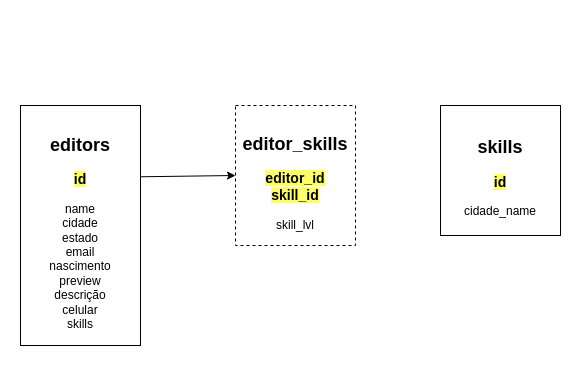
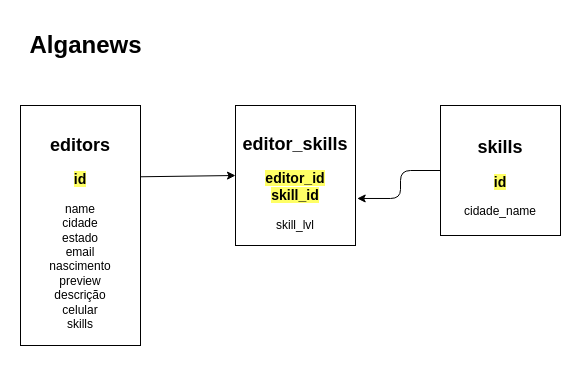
none -> (86, 46)
(296, 176) -> (296, 176)
none -> (401, 183)
